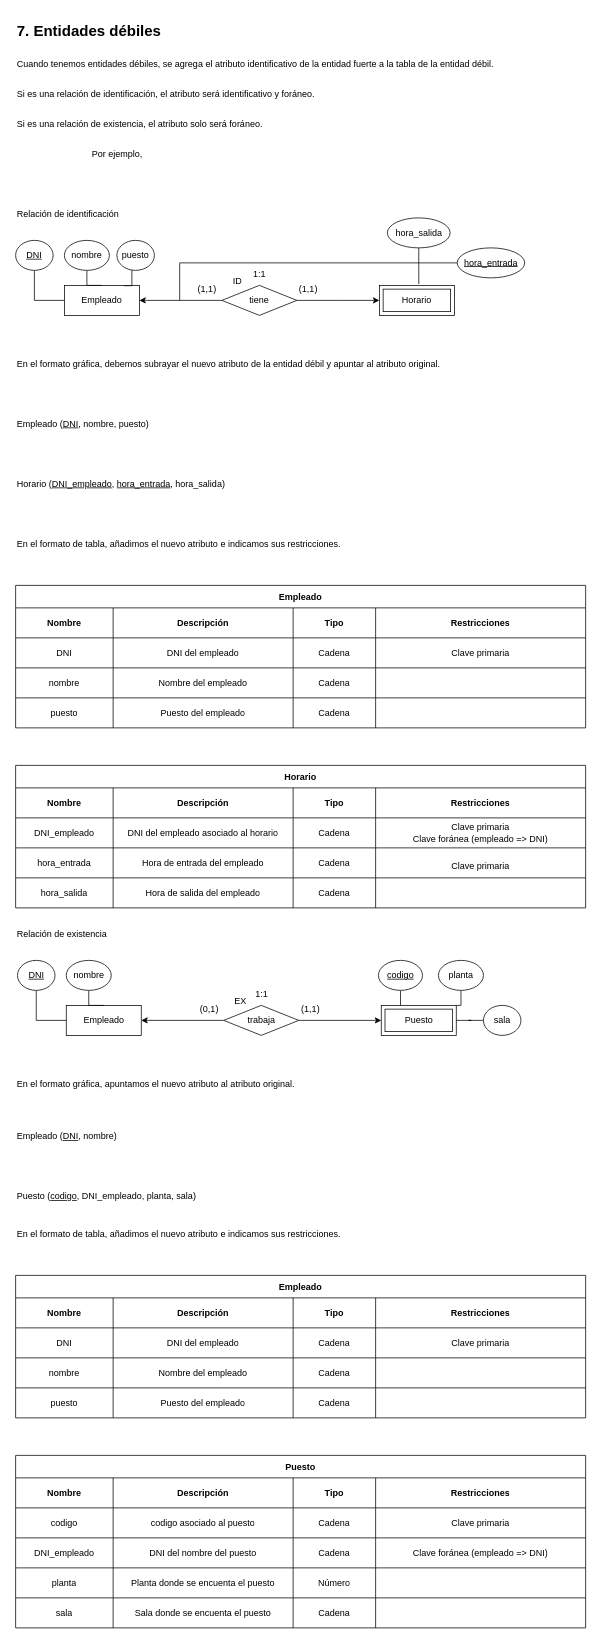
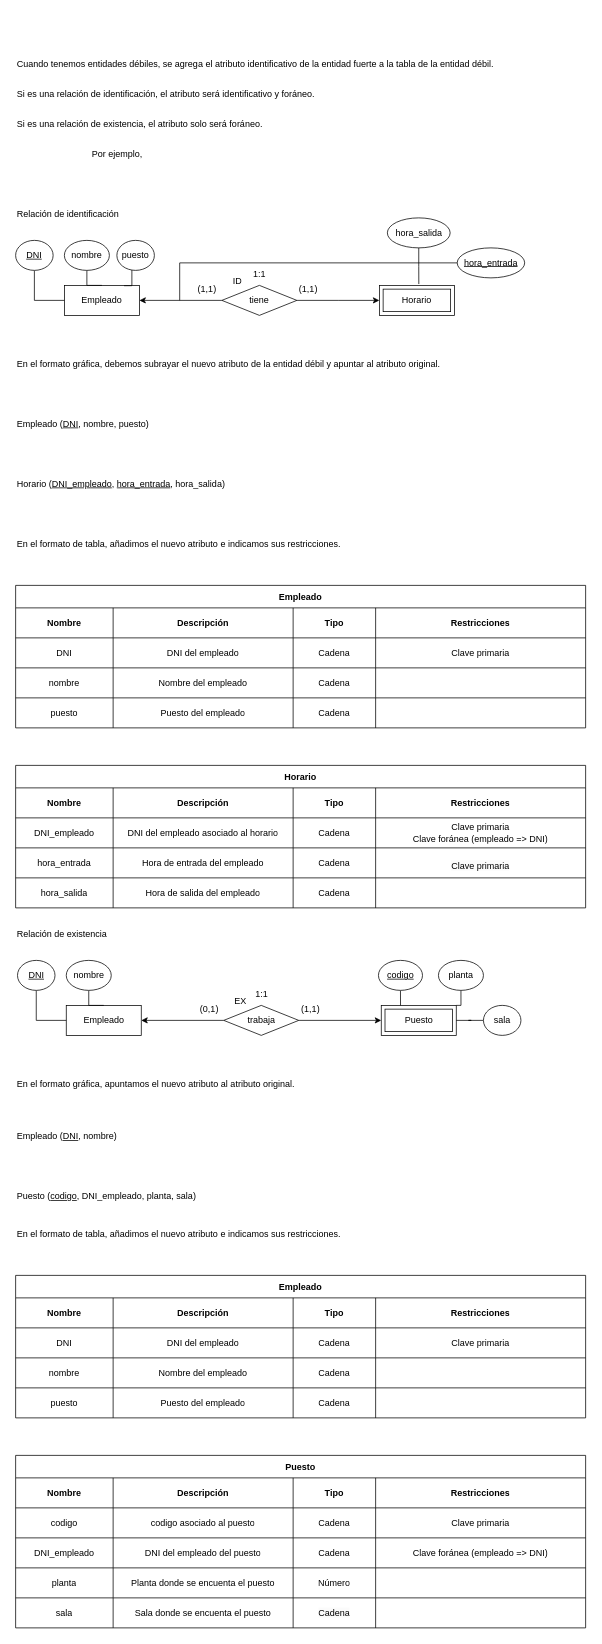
(90, 30) -> none
(203, 1553) -> (203, 1553)
